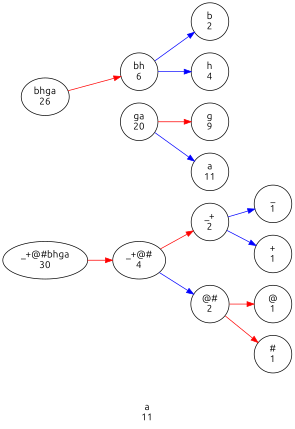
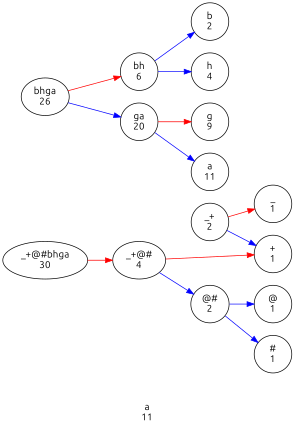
none -> (91, 109)
(238, 214) -> (238, 214)
(174, 242) -> (206, 257)
(238, 304) -> (238, 304)
(239, 327) -> (239, 327)
